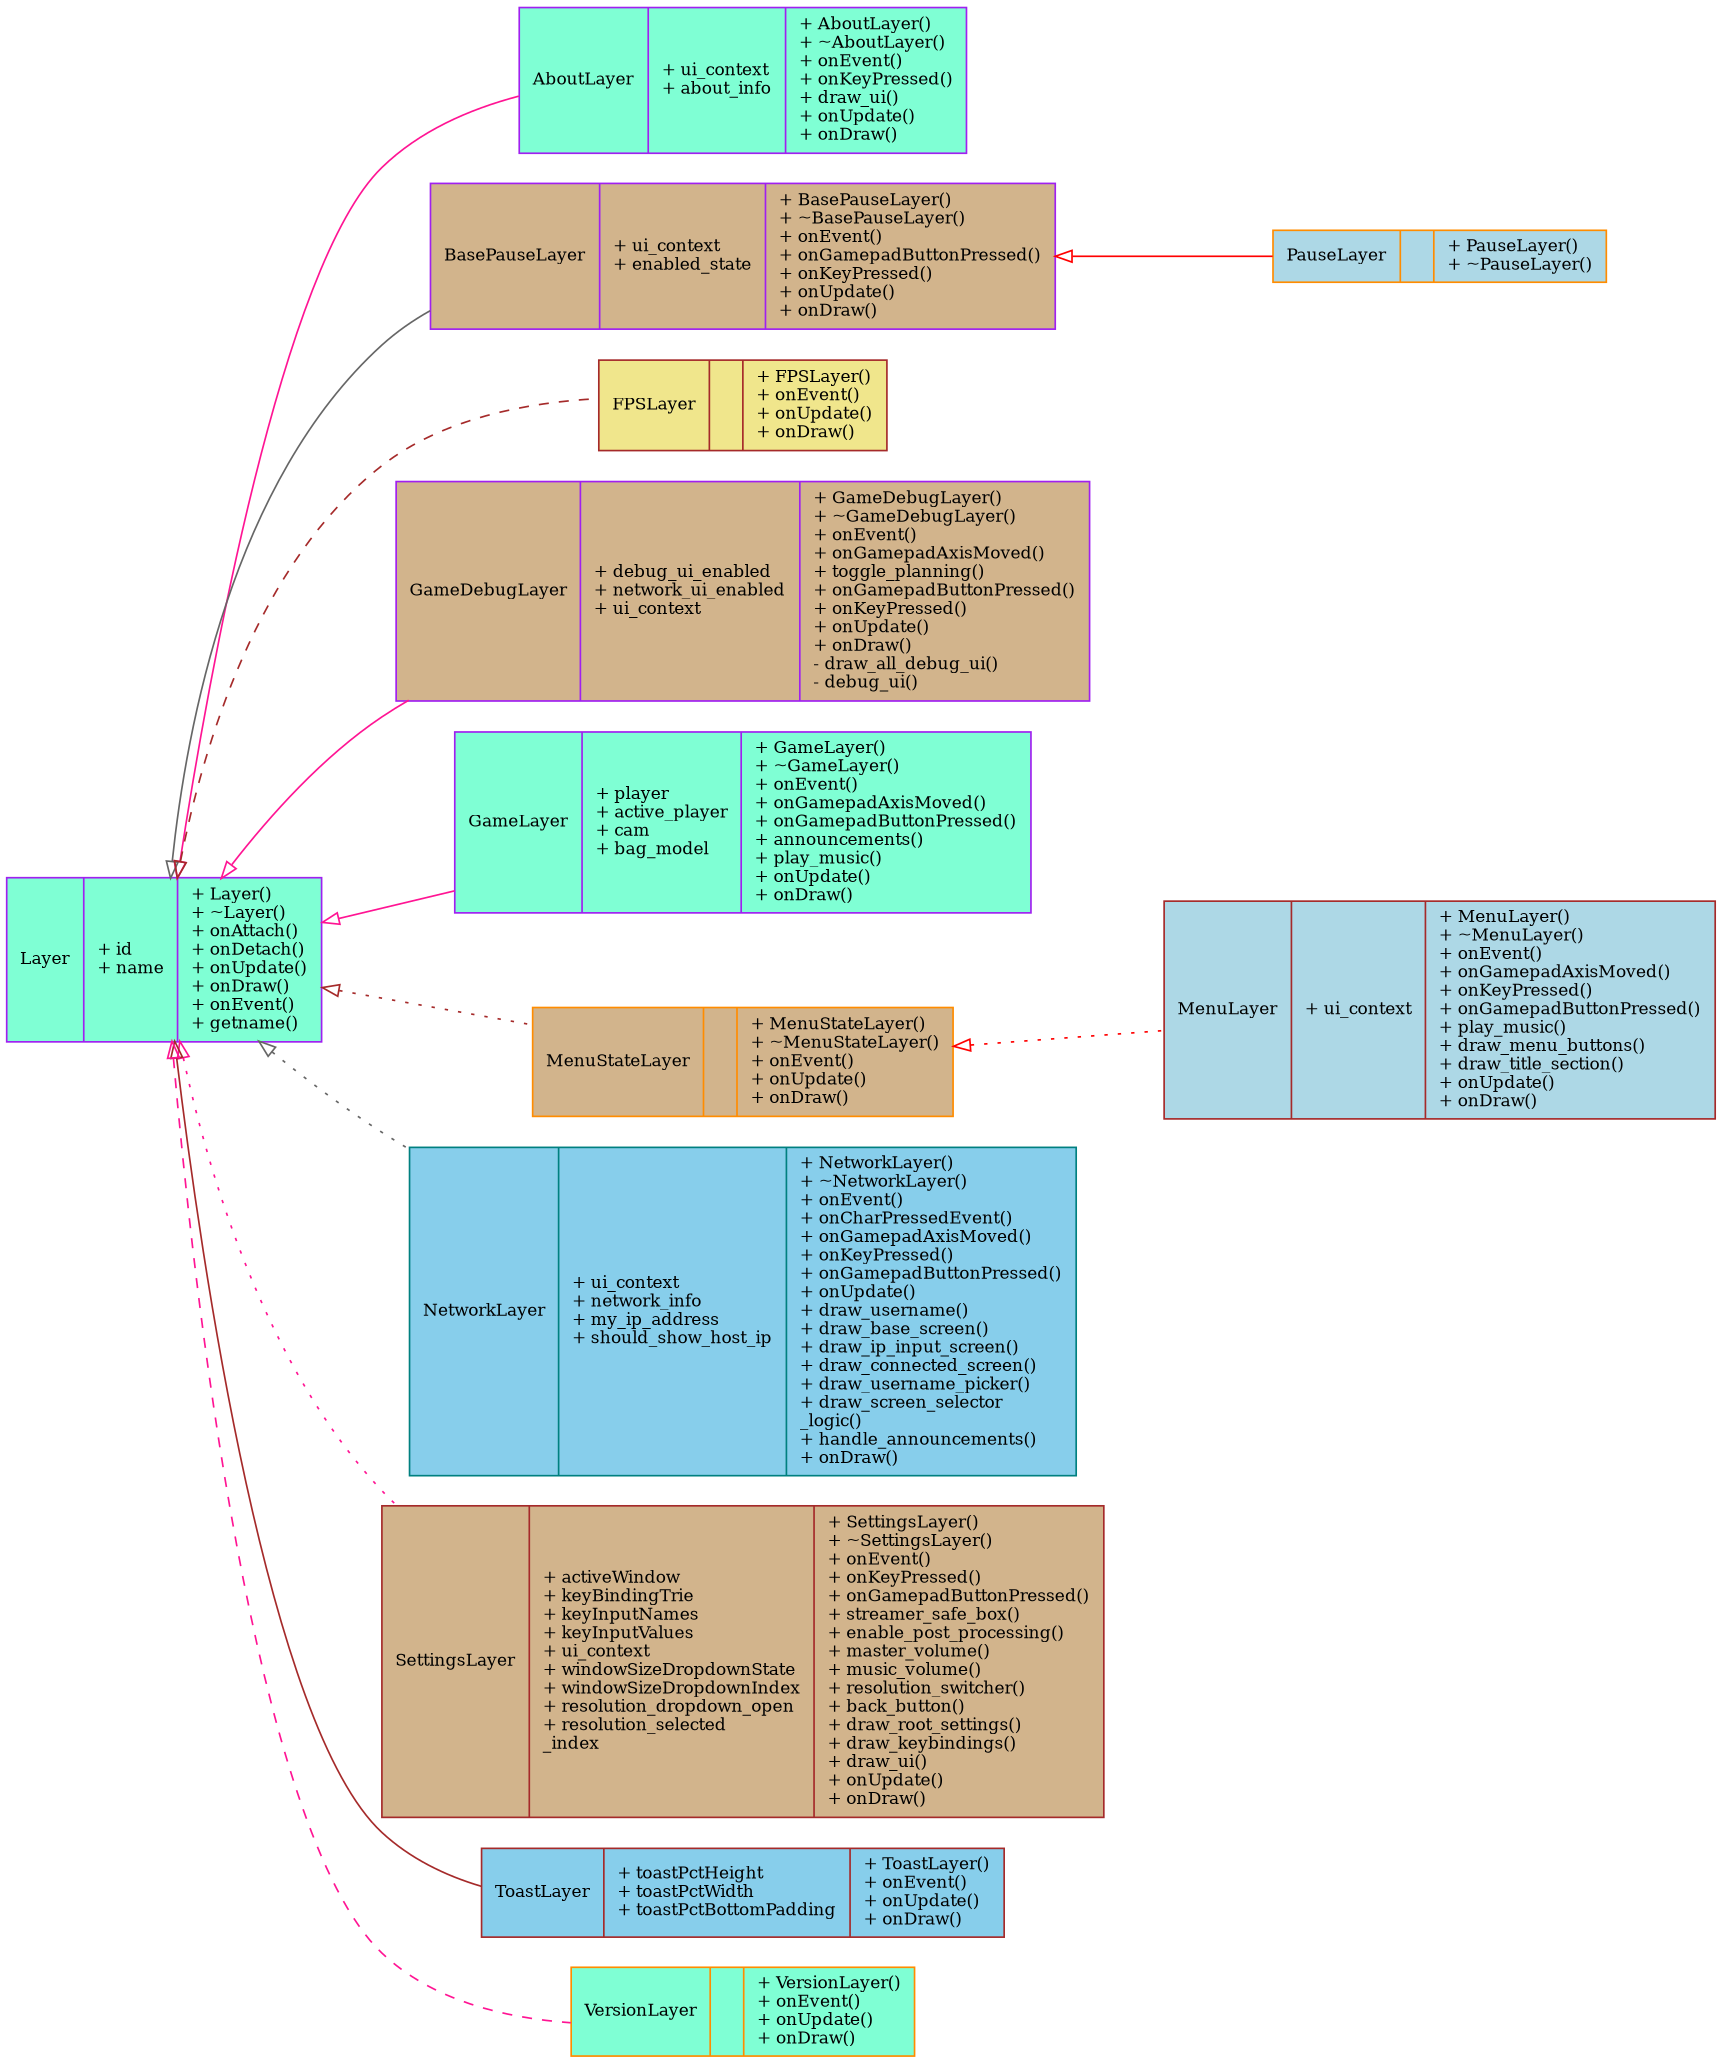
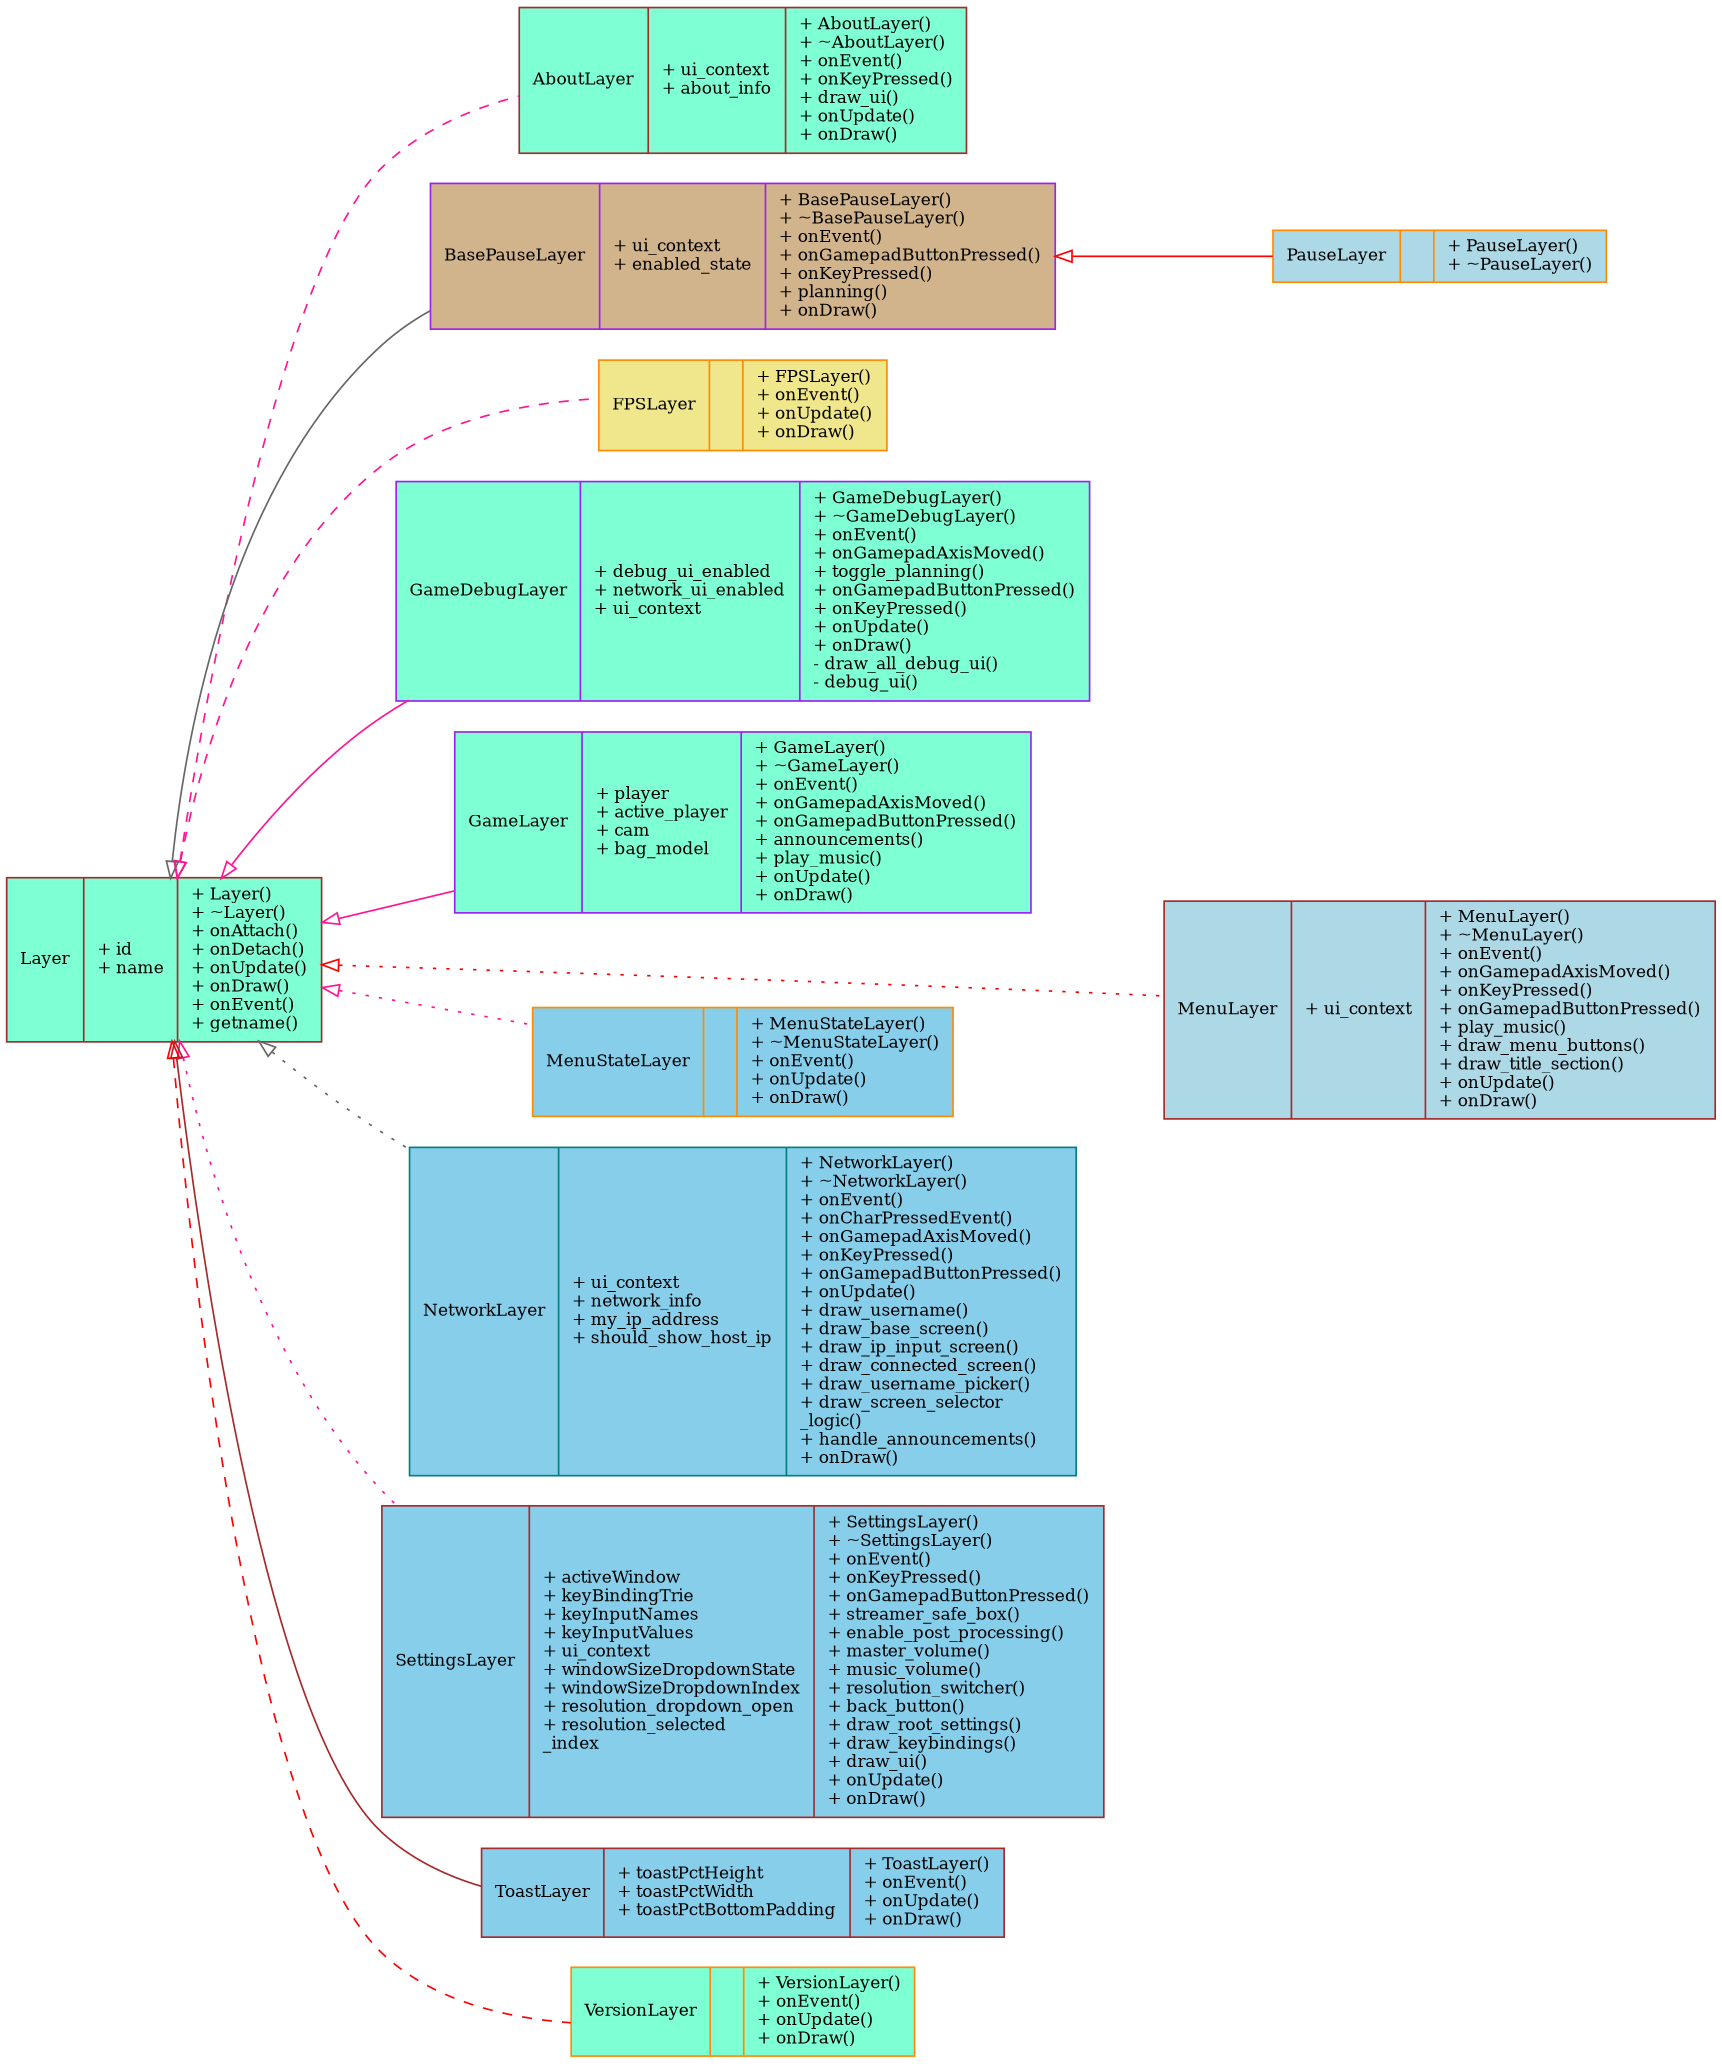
(743, 80) -> (743, 80)
(837, 292) -> (833, 292)
(743, 405) -> (743, 405)
(269, 428) -> (269, 428)
(306, 546) -> (306, 546)
(743, 591) -> (743, 591)
(164, 960) -> (164, 960)
(436, 1008) -> (436, 1008)
(1067, 1038) -> (752, 979)
(743, 1062) -> (743, 1062)
(252, 1619) -> (252, 1619)
(743, 1662) -> (743, 1662)
